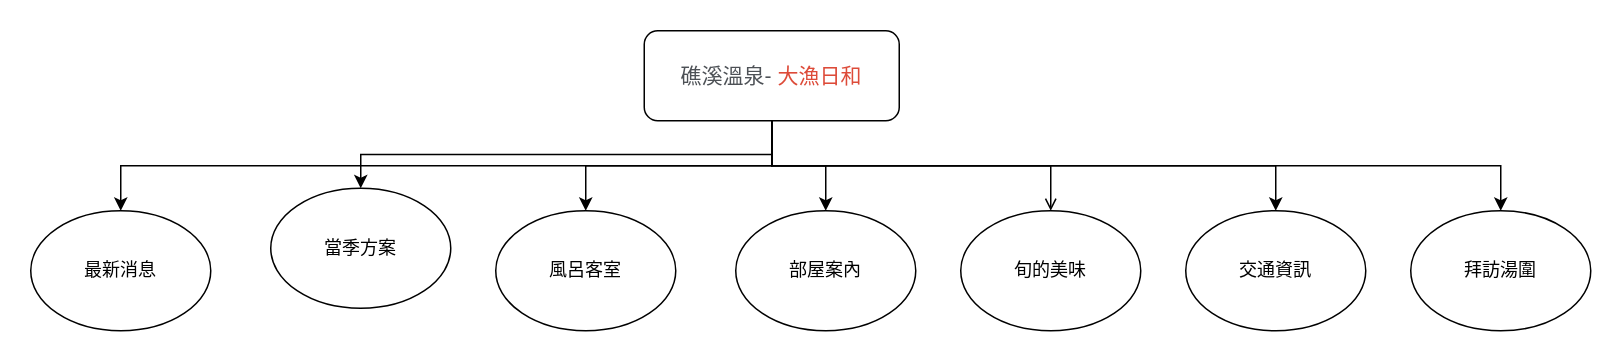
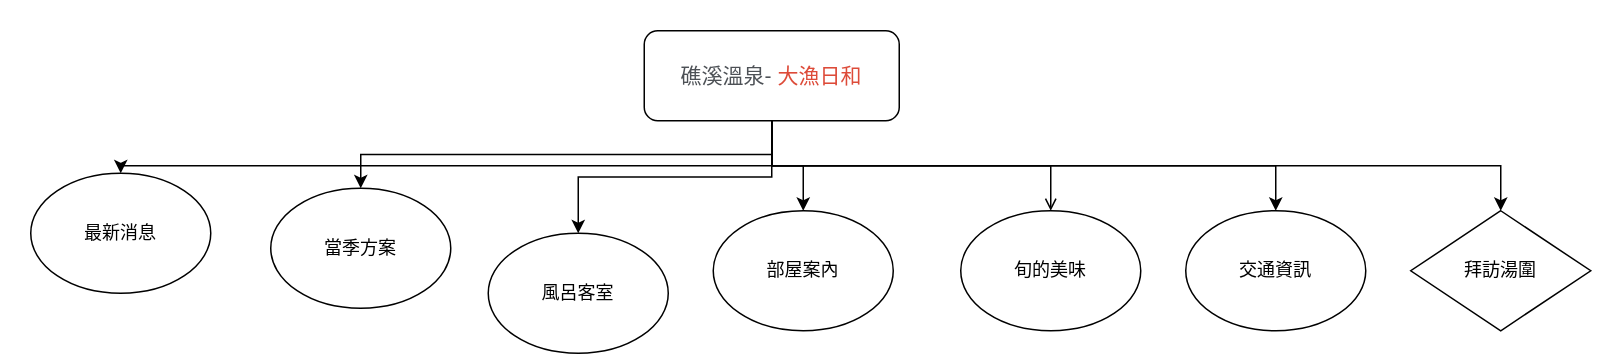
(121, 271) -> (121, 233)
(586, 271) -> (578, 293)
(826, 271) -> (803, 271)
(1501, 271) -> (1501, 271)
